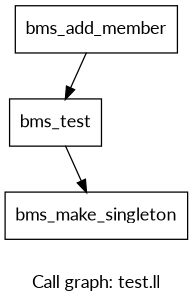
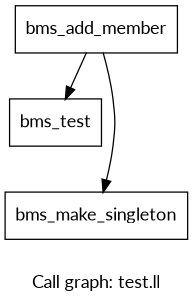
(73, 163) -> (115, 116)
